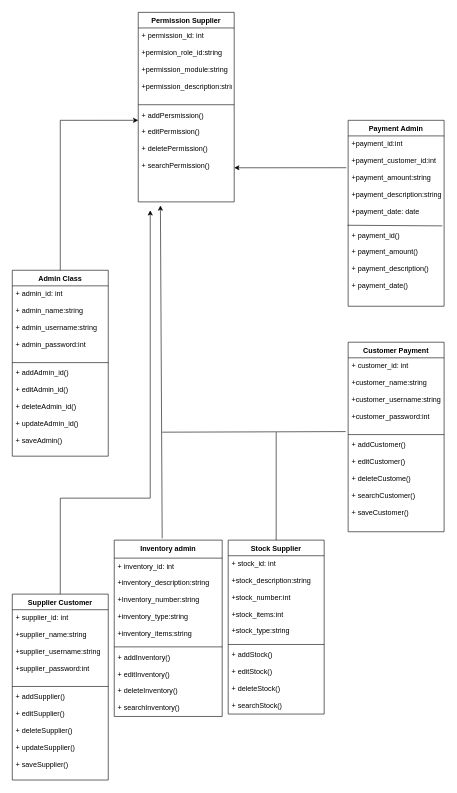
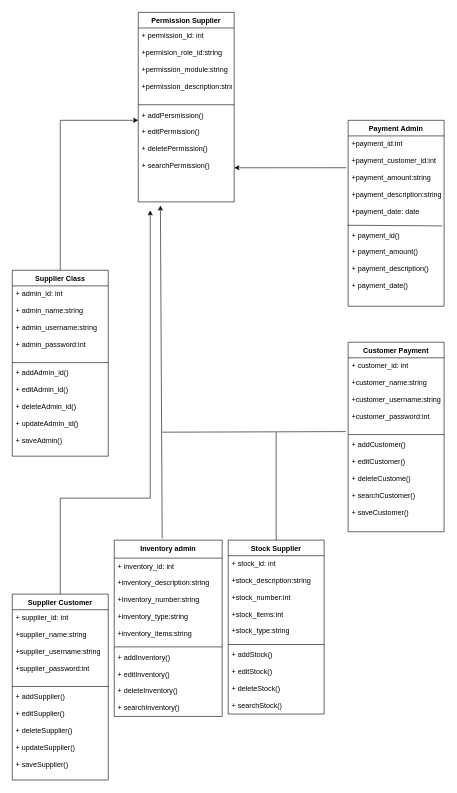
(60, 278) -> (60, 278)
